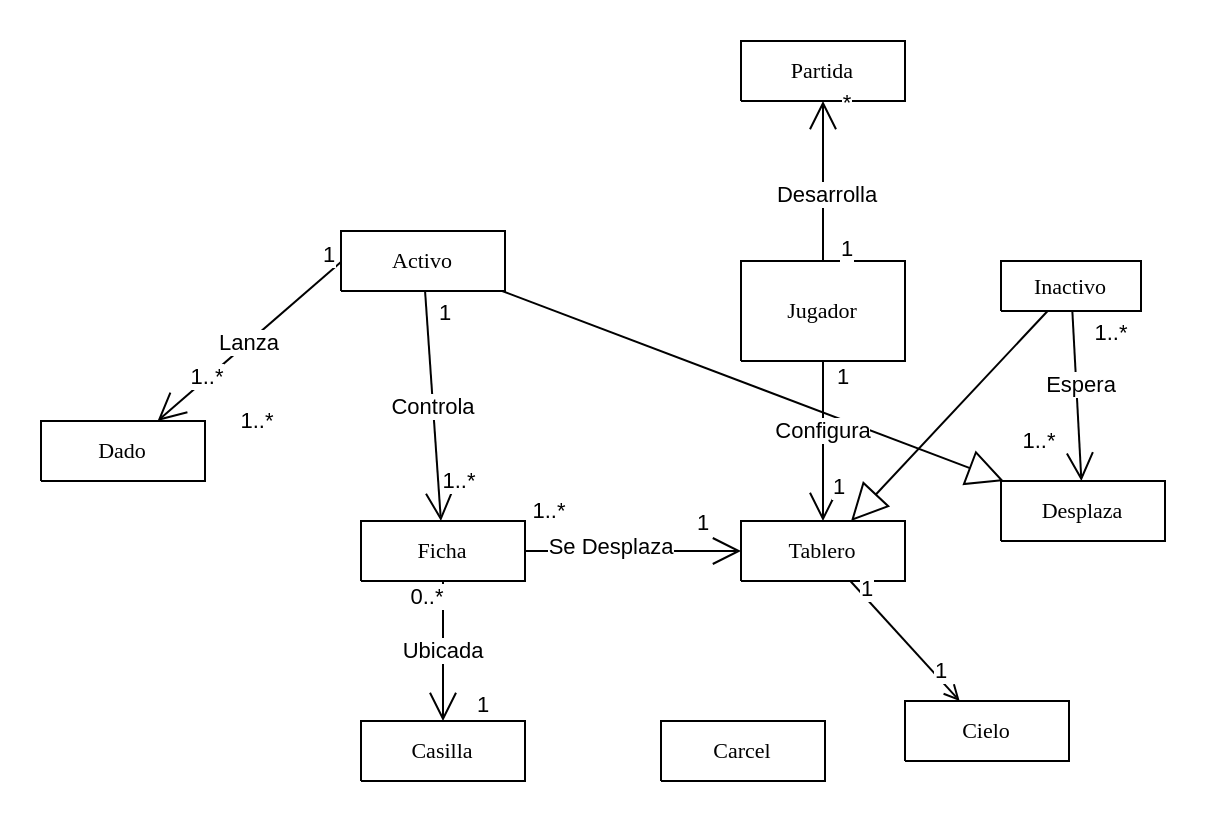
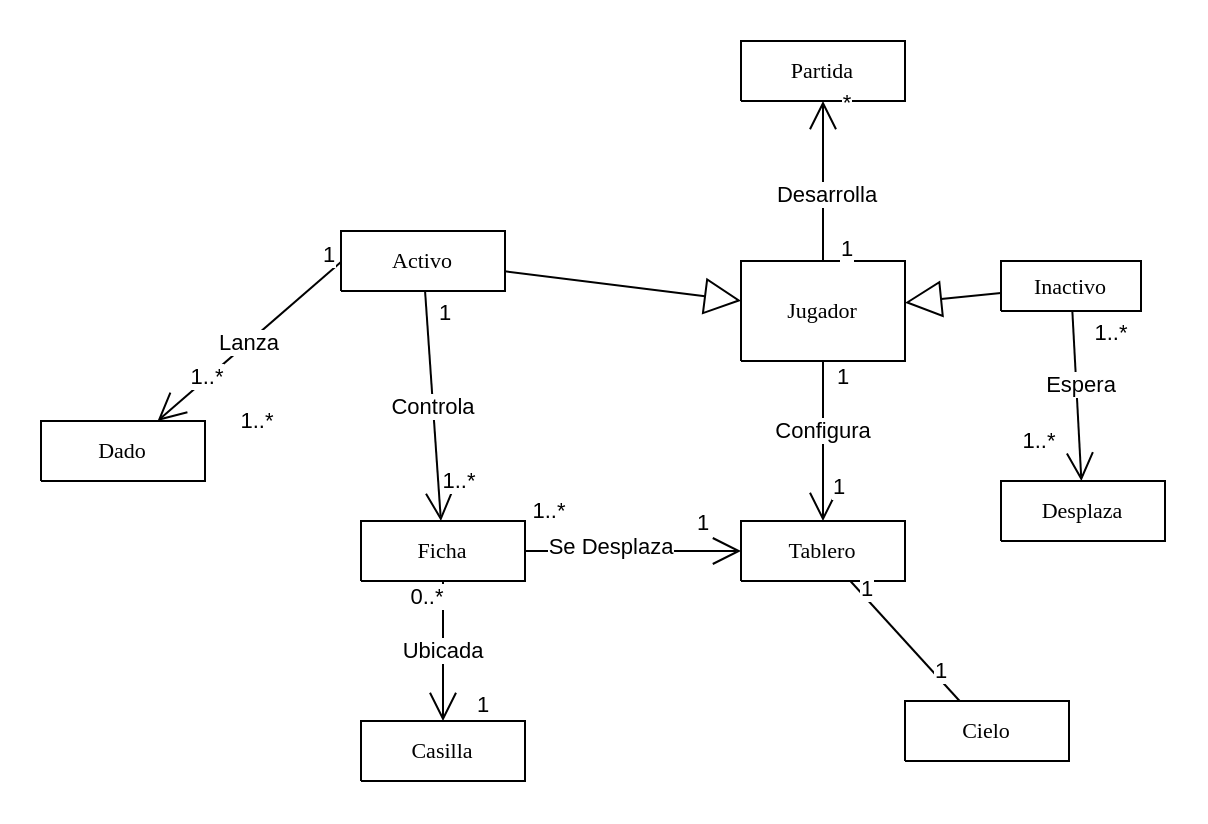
(671, 355) -> (605, 284)
(985, 378) -> (971, 296)
(955, 695) -> (955, 696)
(743, 751) -> none
